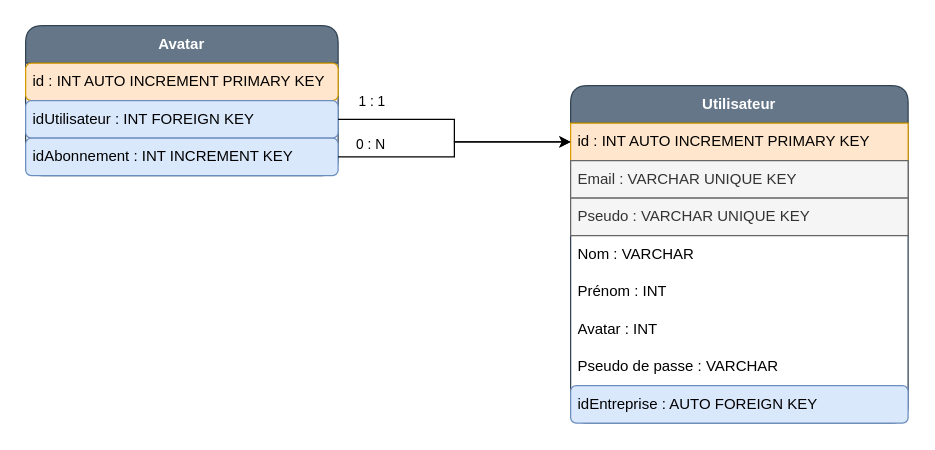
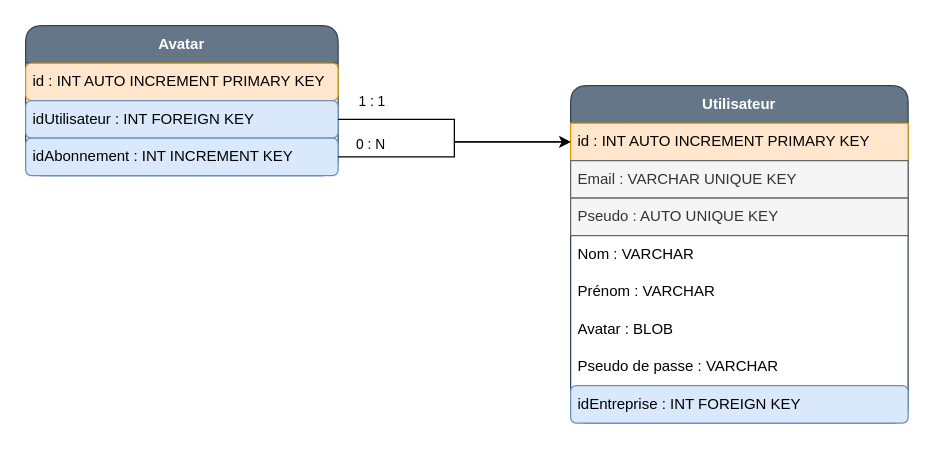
(682, 217) -> (669, 217)
(623, 292) -> (639, 292)
(623, 329) -> (627, 329)
(695, 404) -> (690, 404)
